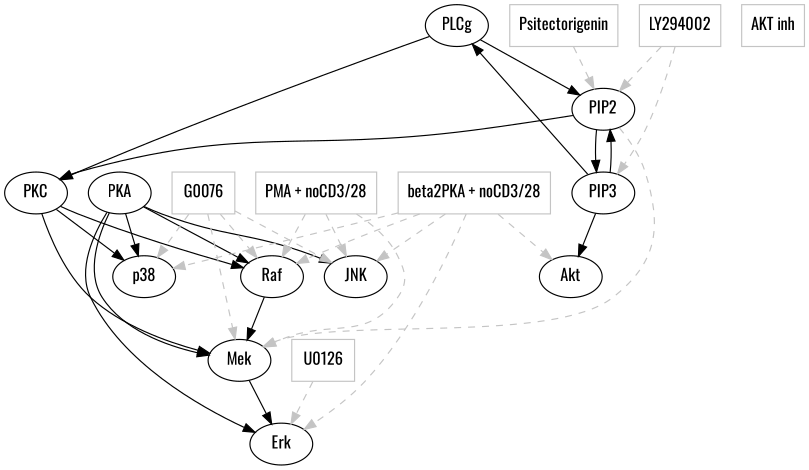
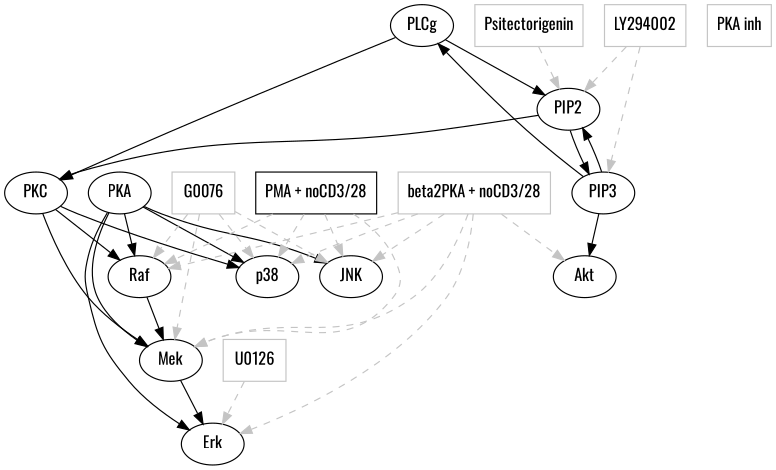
(773, 26) -> (739, 26)
(316, 193) -> (316, 193)
none -> (294, 230)
(541, 321) -> (391, 310)
